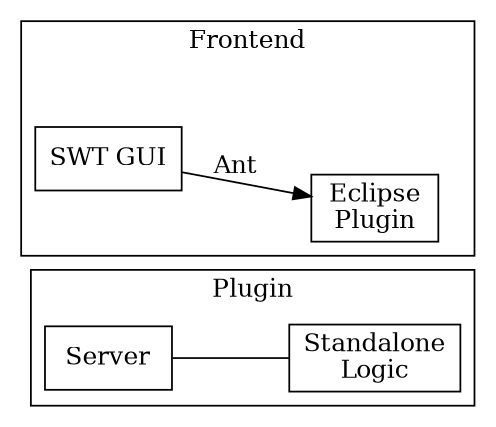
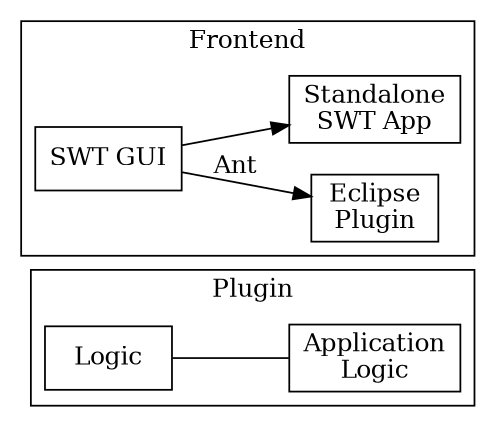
none -> (375, 109)
(108, 358) -> (108, 358)
(375, 358) -> (375, 358)
